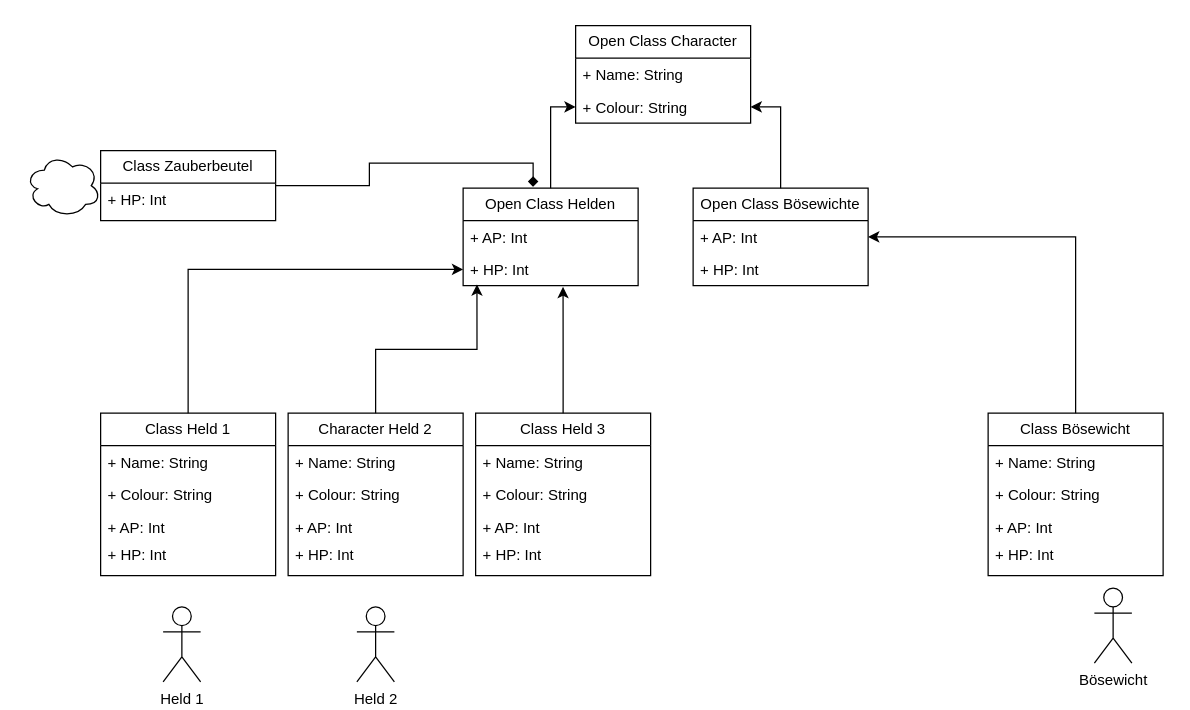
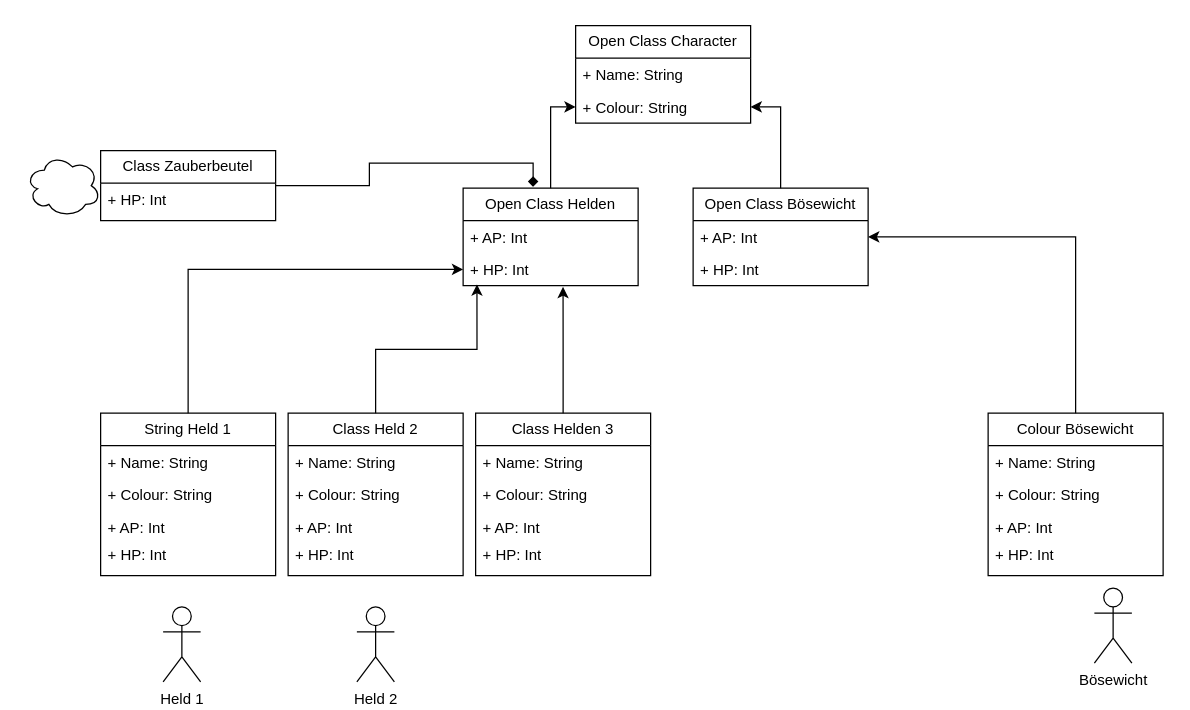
(781, 204) -> (781, 204)
(188, 429) -> (188, 429)
(376, 429) -> (376, 429)
(563, 429) -> (563, 429)
(1076, 429) -> (1076, 429)
